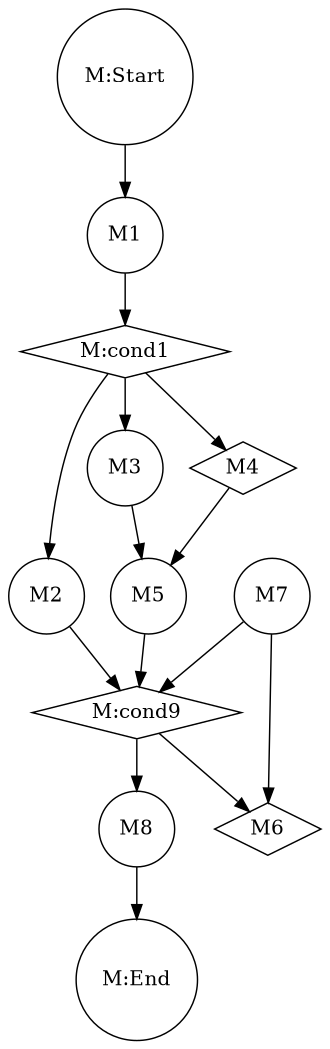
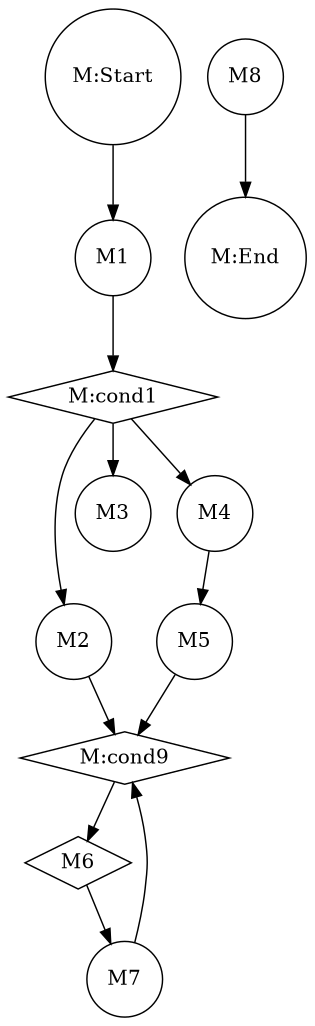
(243, 468) -> (215, 513)
(135, 525) -> none
(270, 711) -> (96, 908)
(137, 758) -> none
